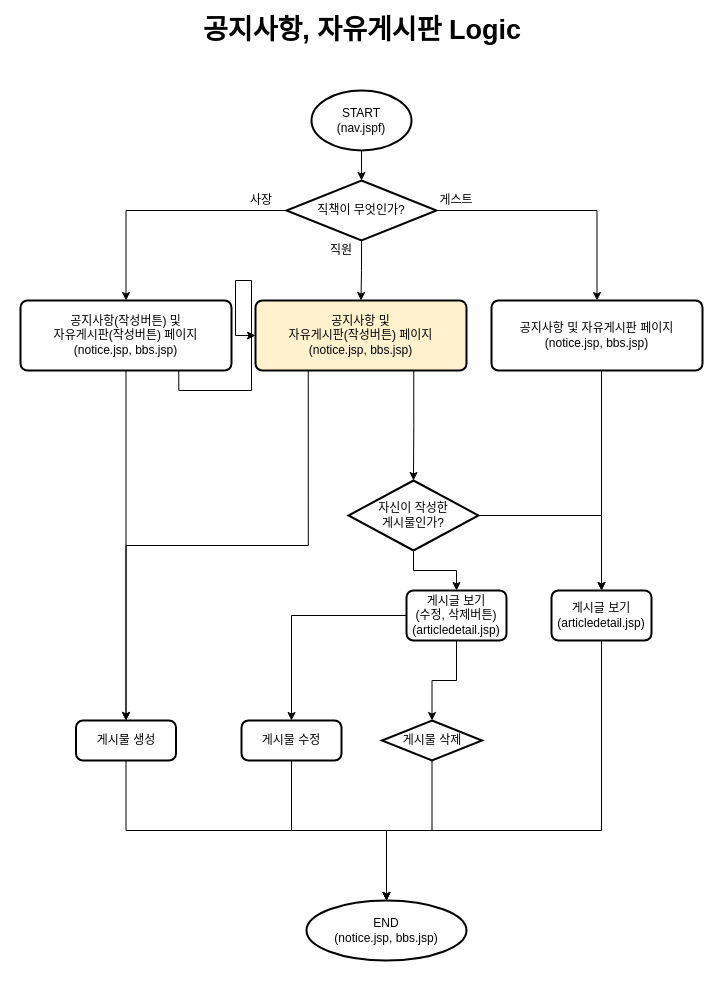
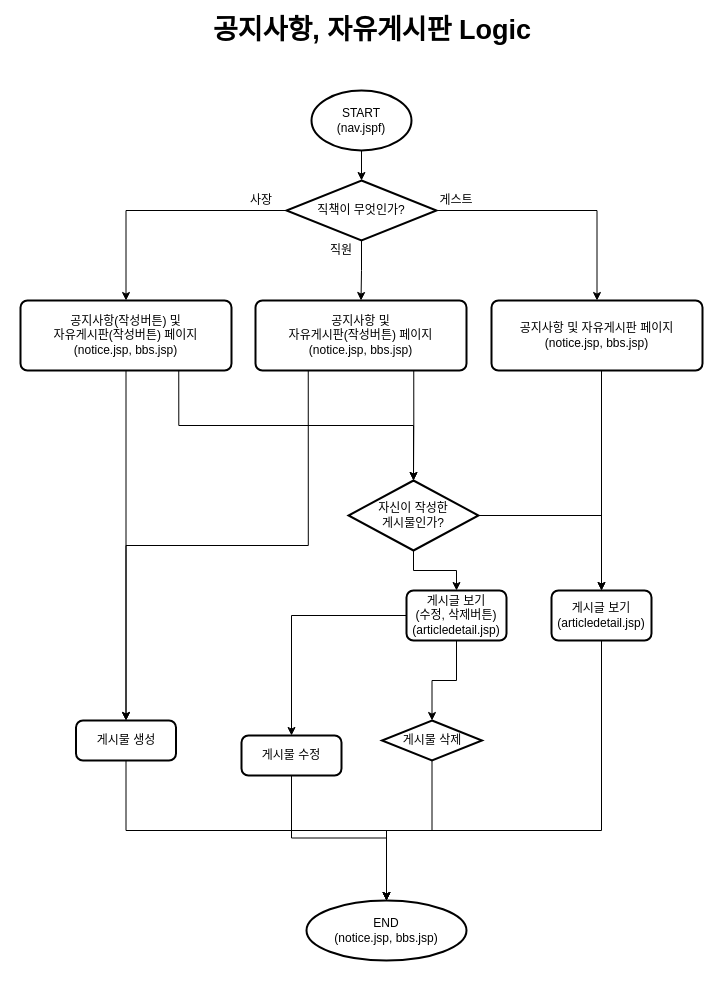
(363, 31) -> (373, 31)
(252, 332) -> (276, 426)
(361, 336) -> (361, 336)
(292, 741) -> (292, 756)
